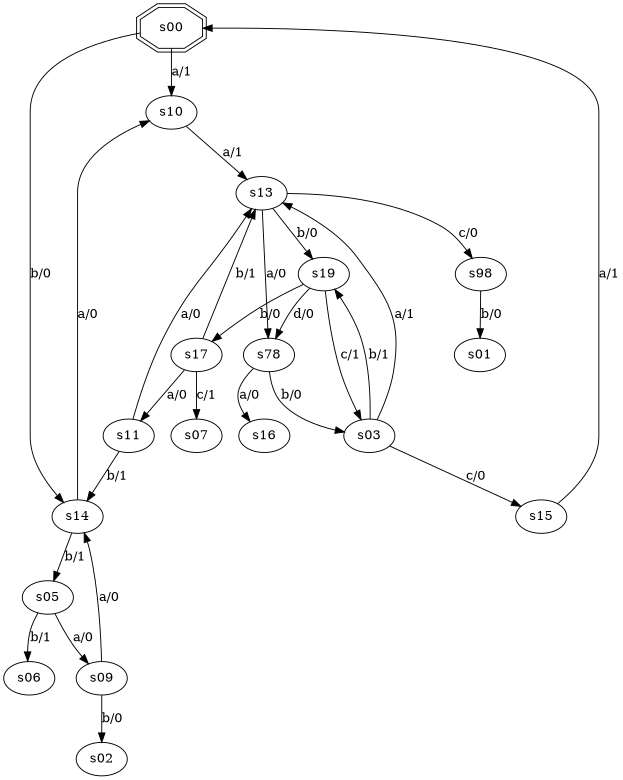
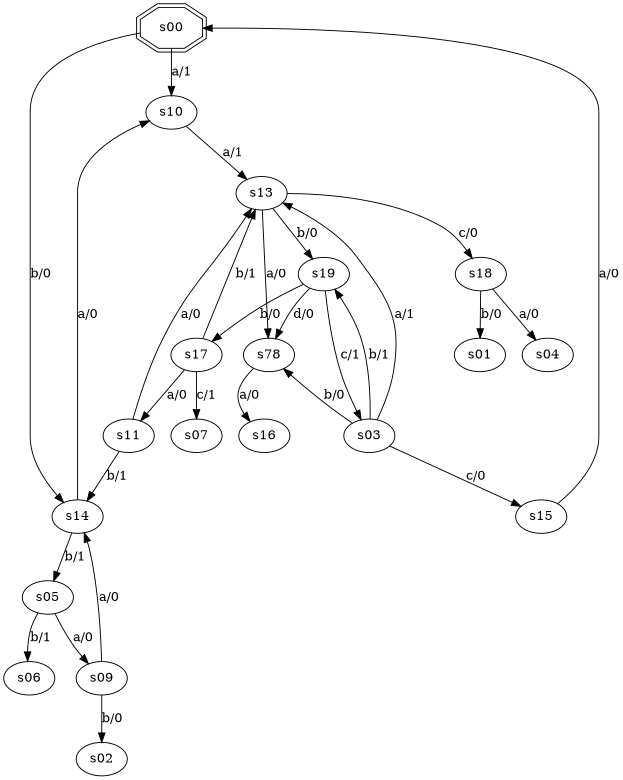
(481, 274) -> (481, 274)
(609, 274) -> (609, 274)
none -> (548, 355)
(292, 412) -> (321, 400)
